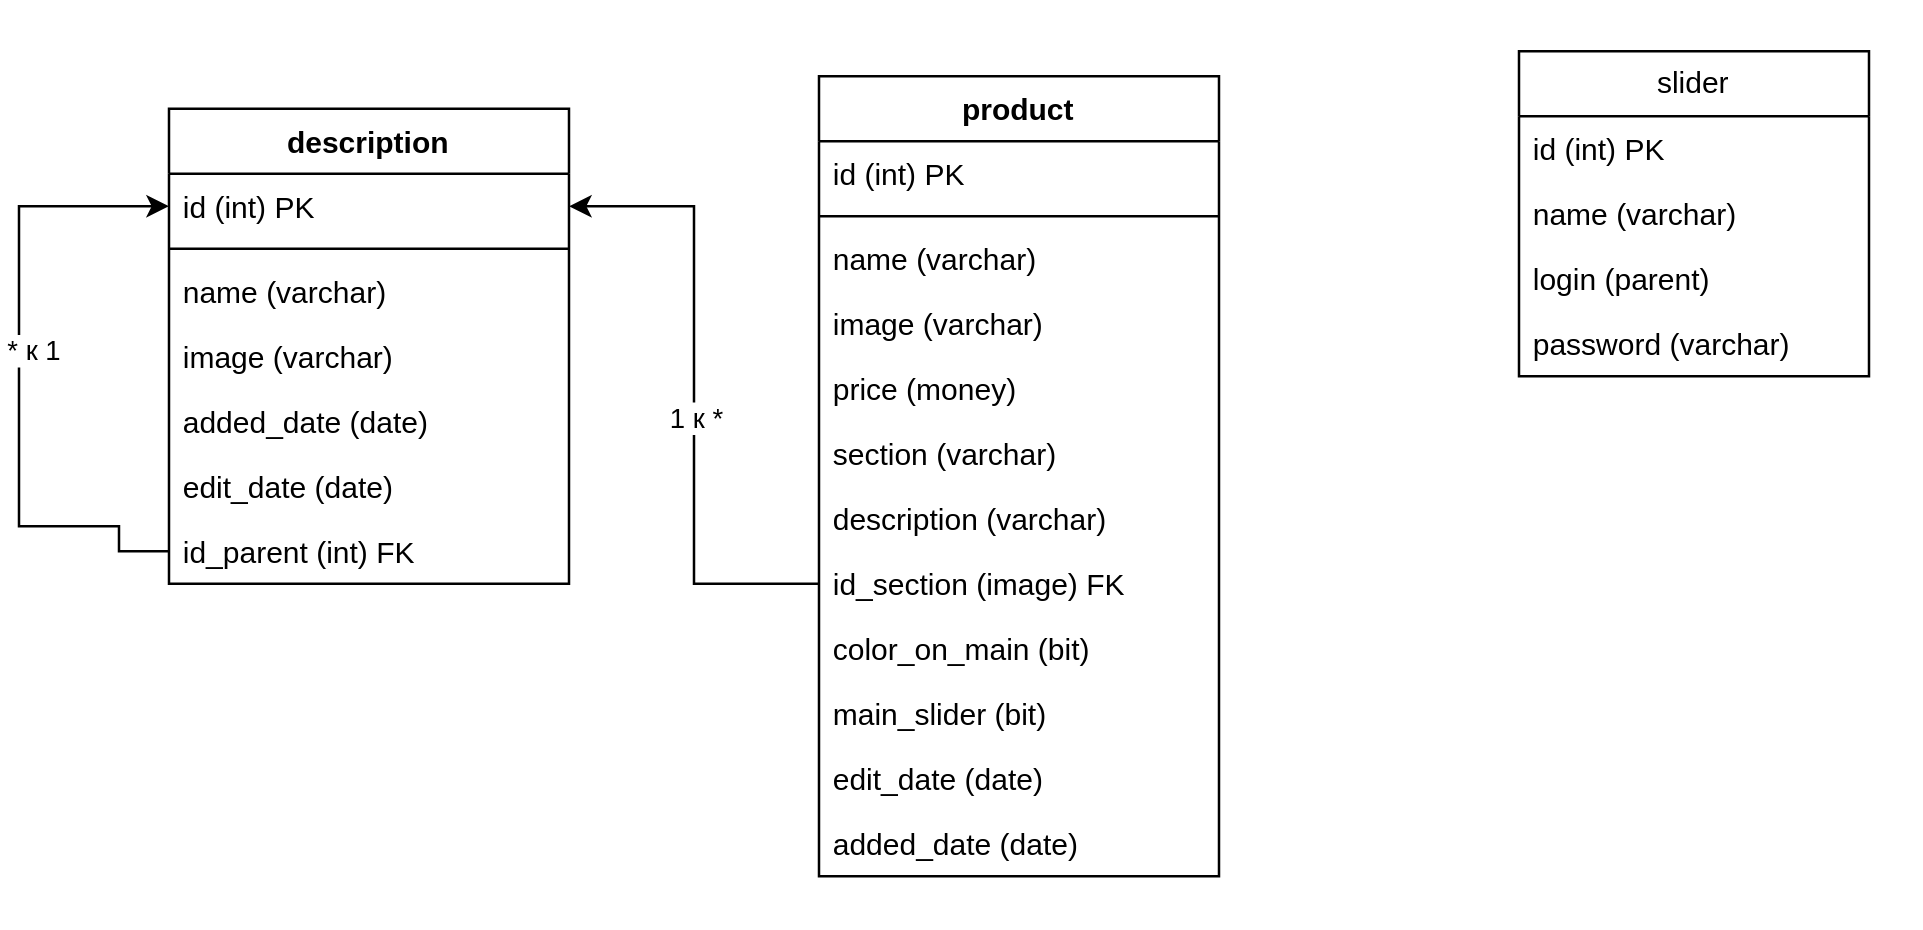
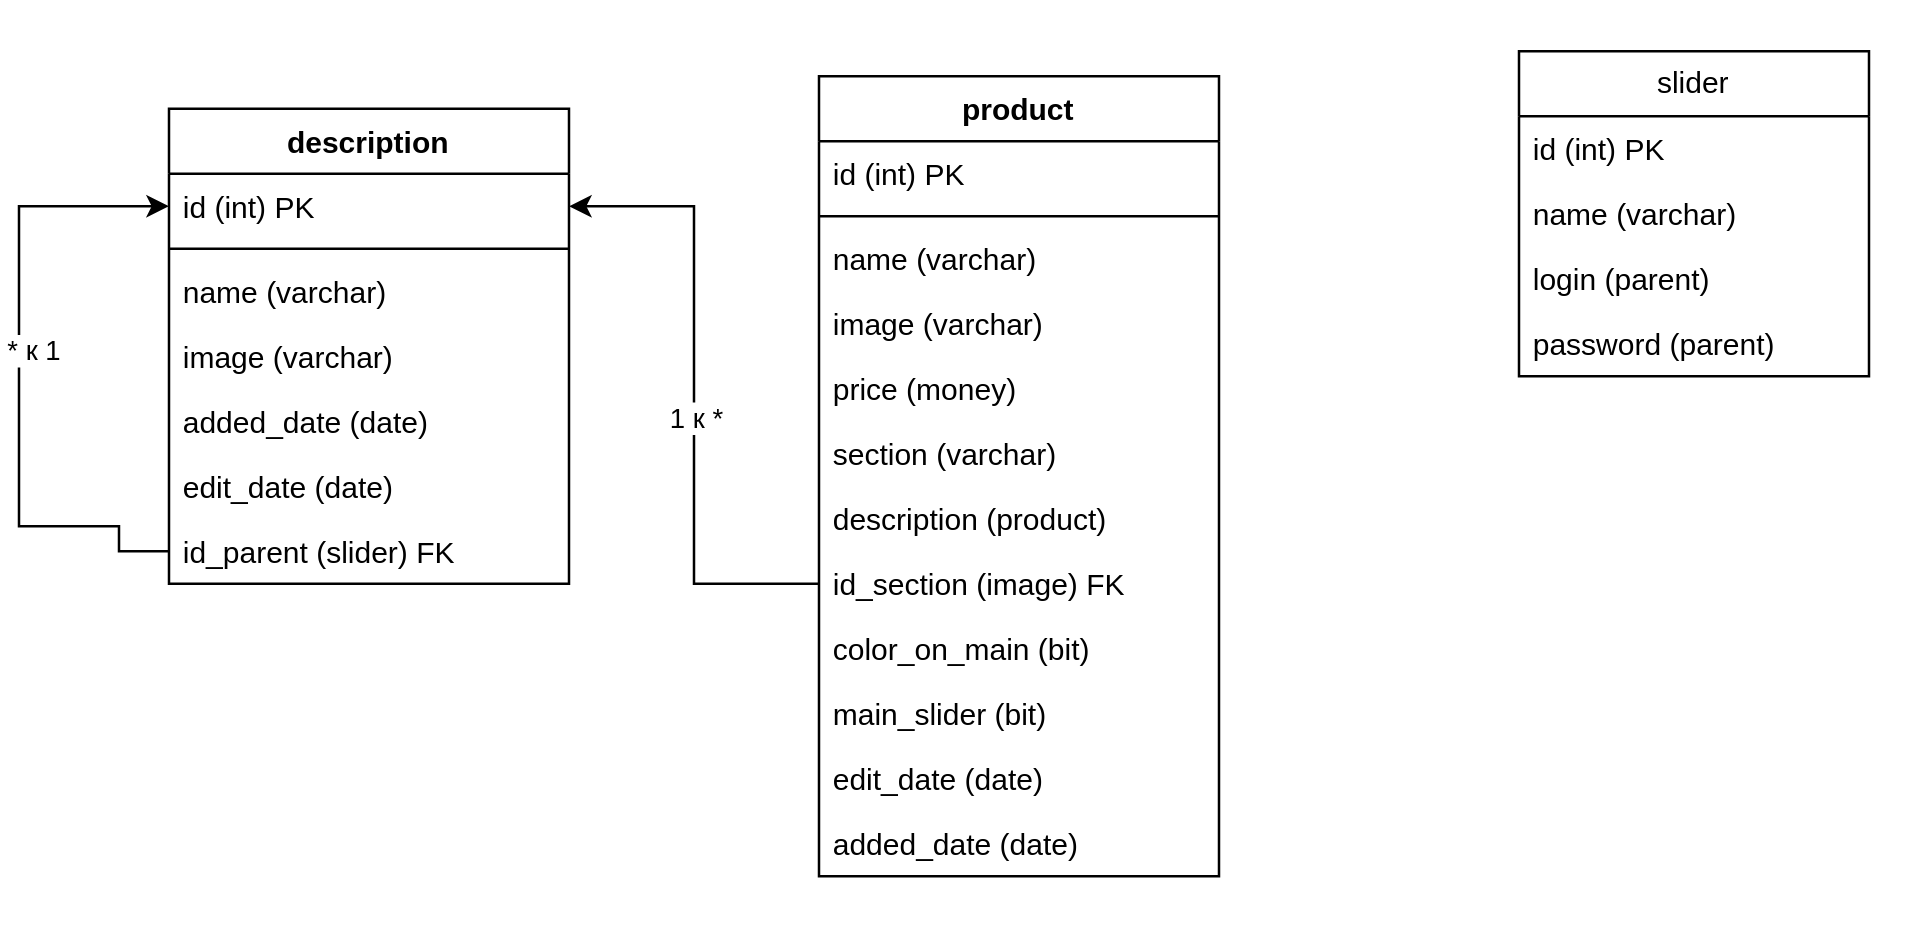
(1681, 347) -> (1673, 347)
(998, 522) -> (998, 522)
(319, 554) -> (341, 554)
